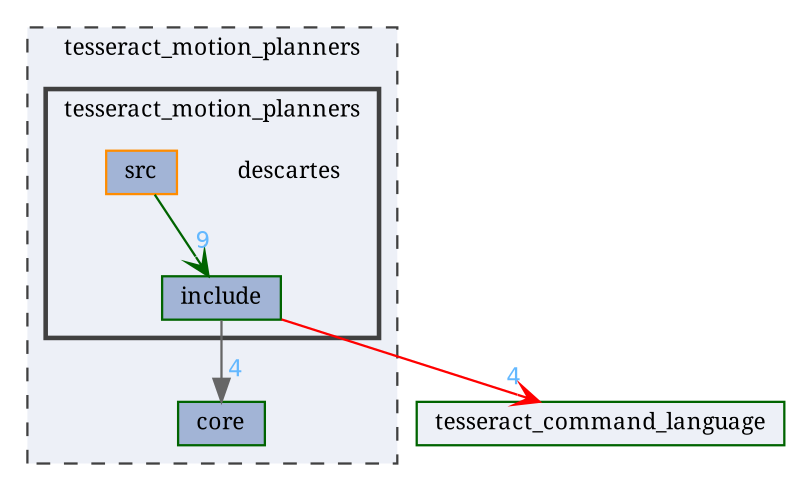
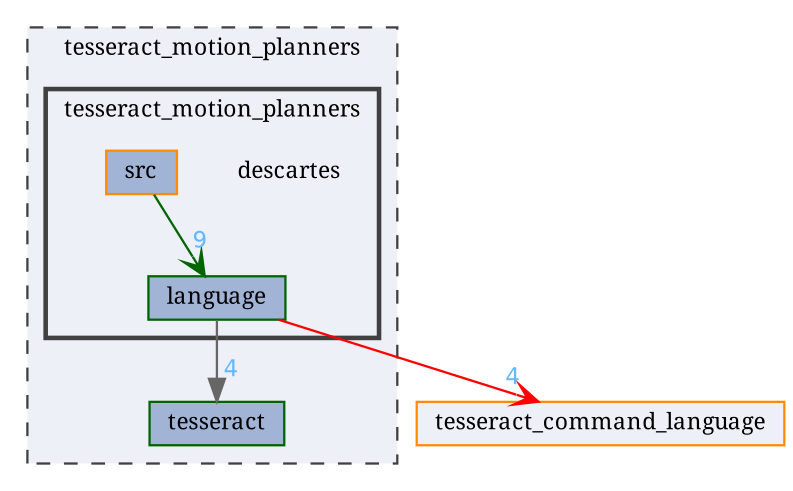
(221, 298) -> (217, 298)
(221, 424) -> (217, 424)
(601, 424) -> (601, 424)
